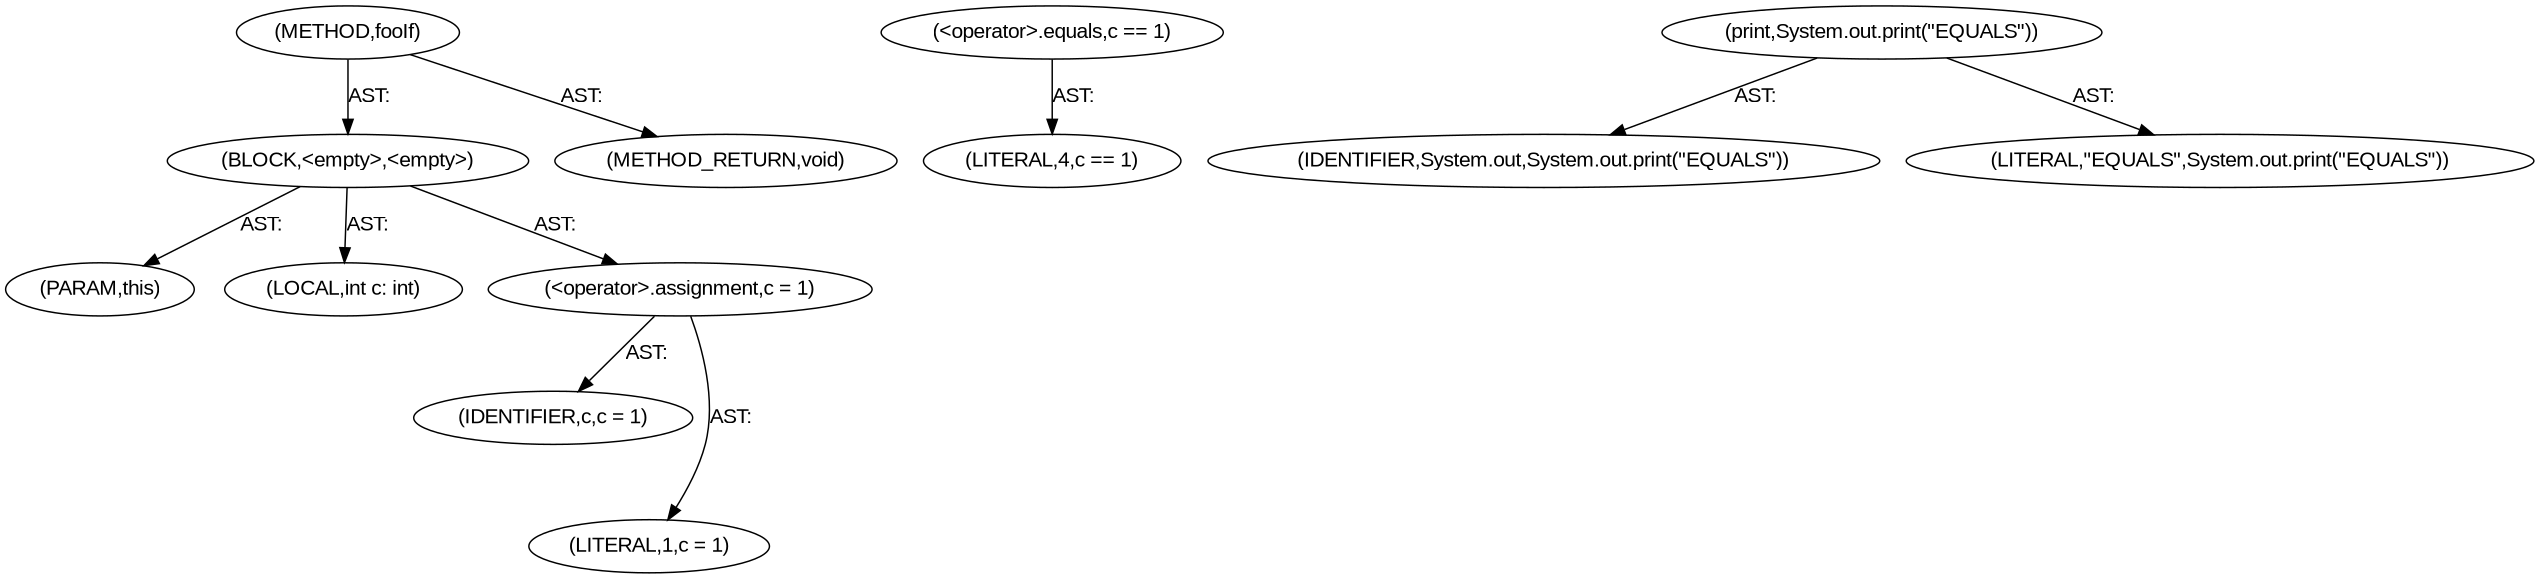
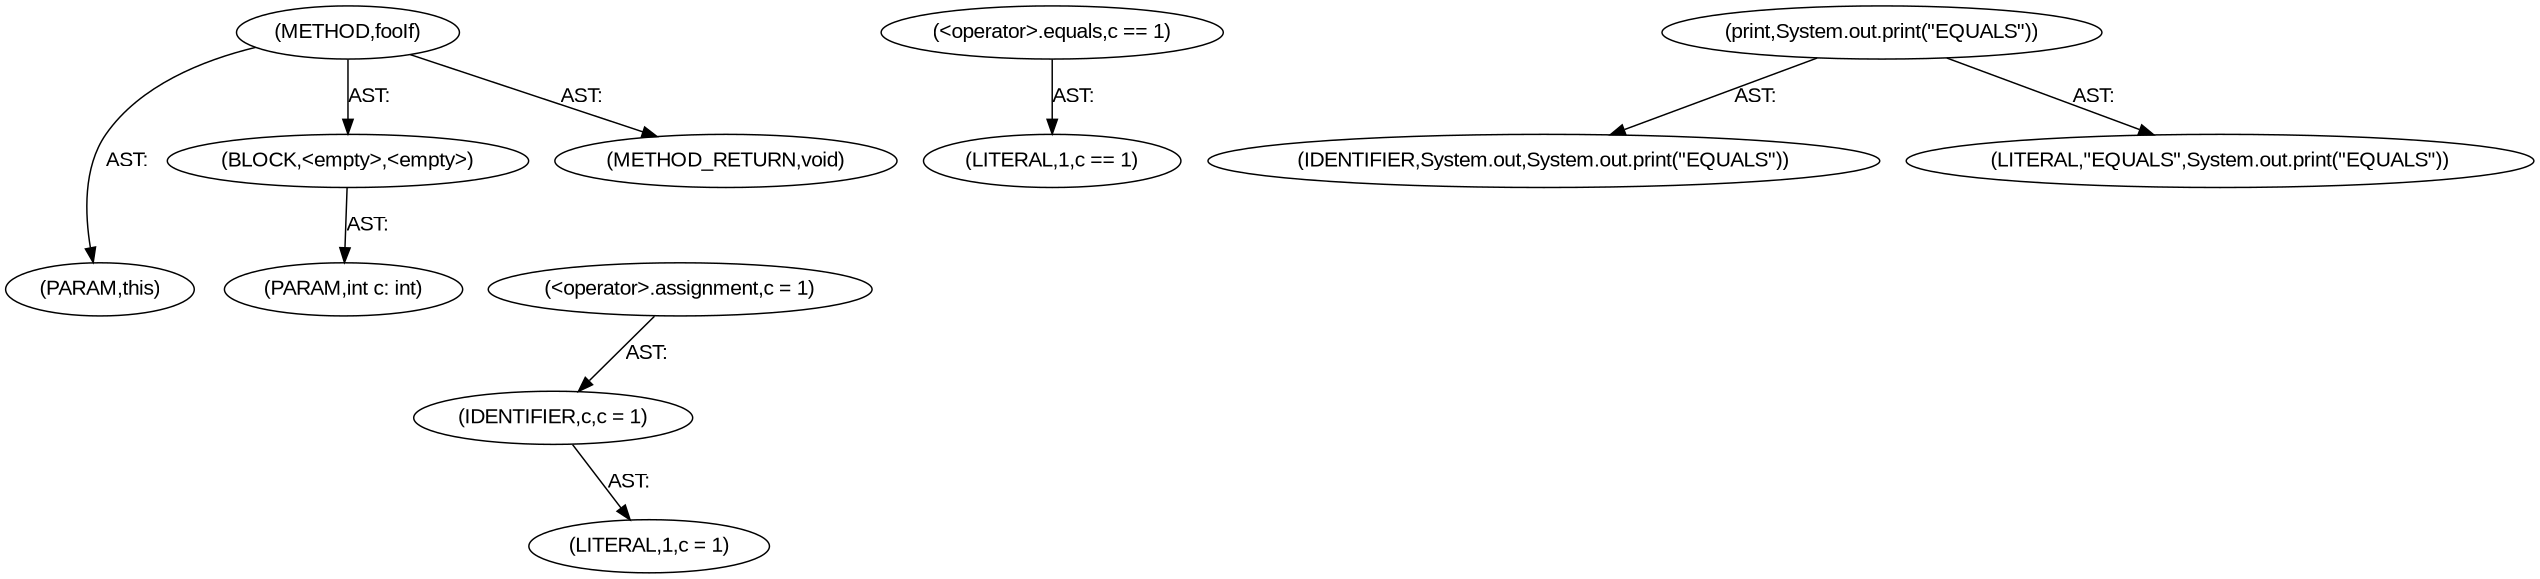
(1052, 161) -> (1052, 161)
(507, 222) -> none
(229, 223) -> (125, 112)
(344, 289) -> (344, 289)
(709, 414) -> (597, 476)
